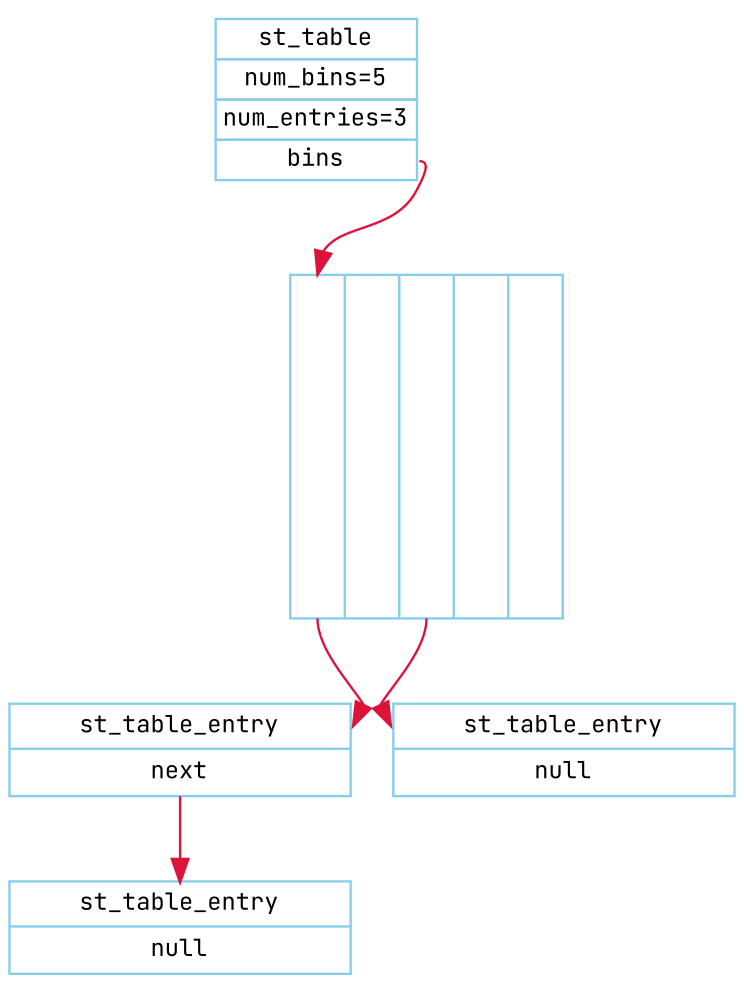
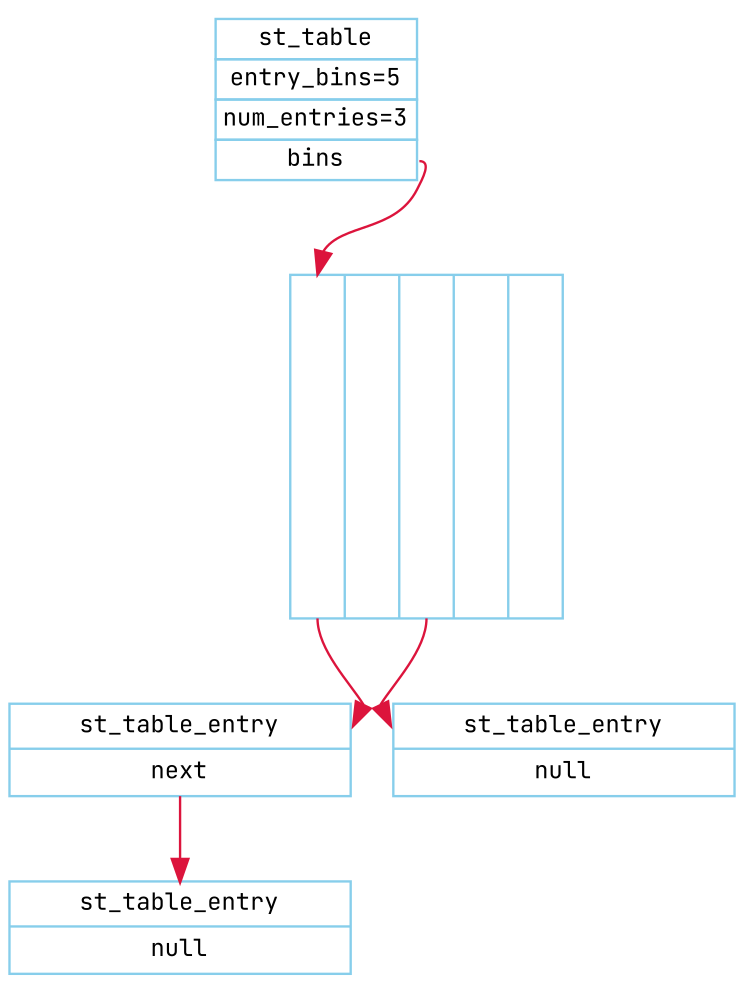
(316, 78) -> (316, 78)
